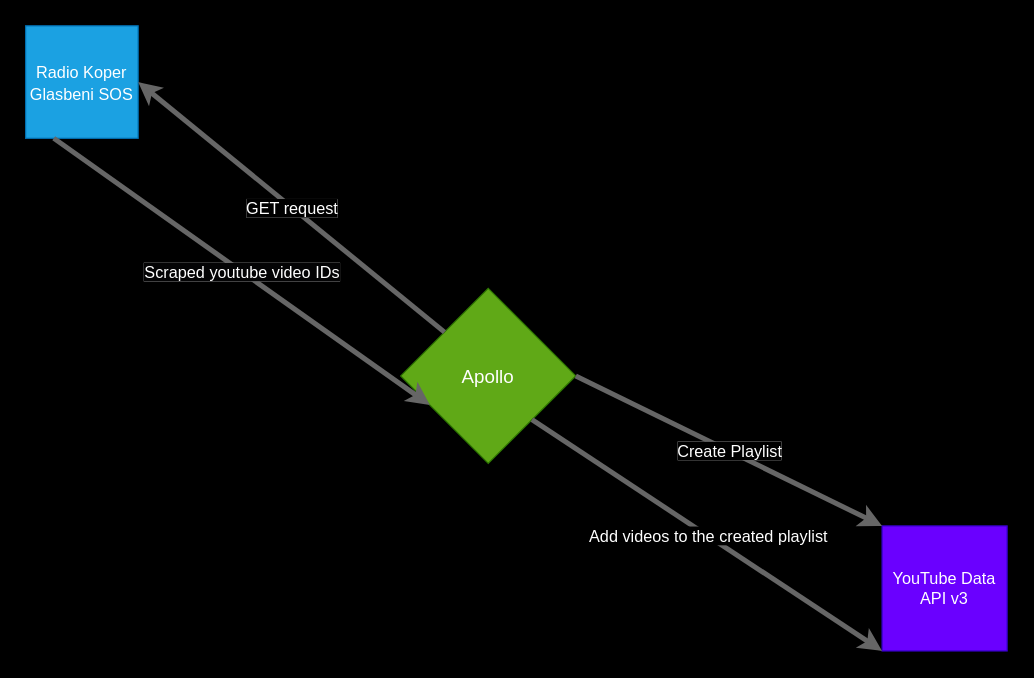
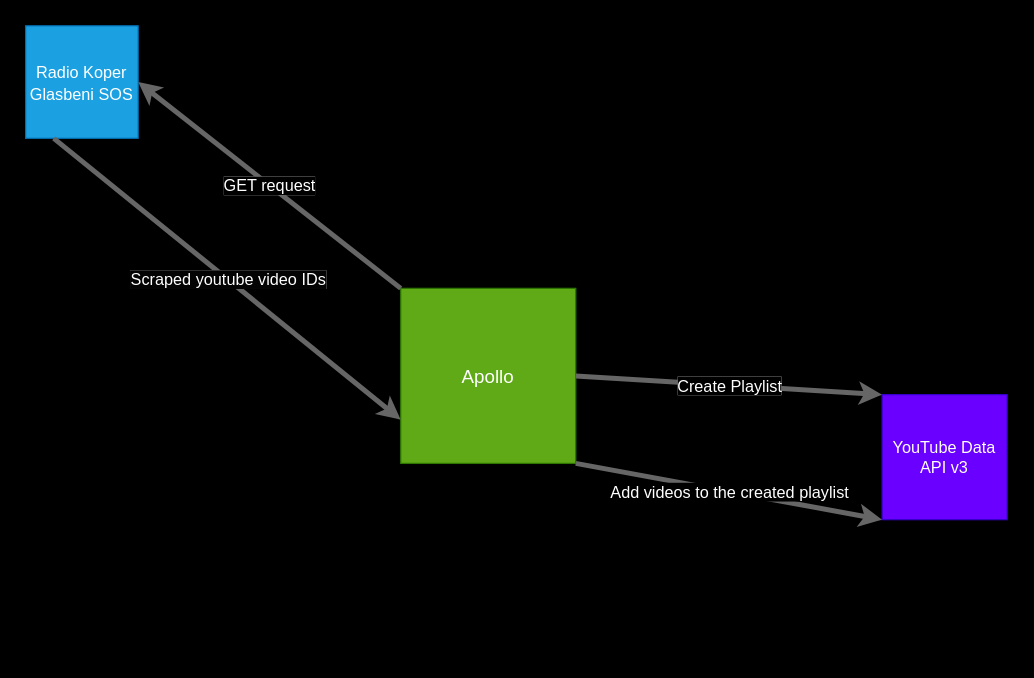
(488, 376) -> (488, 376)
(944, 588) -> (944, 457)
